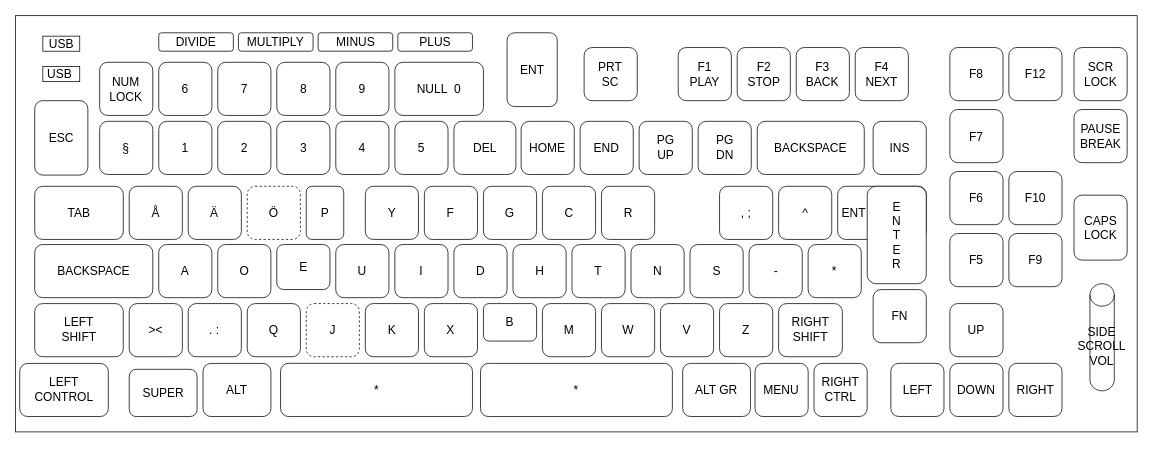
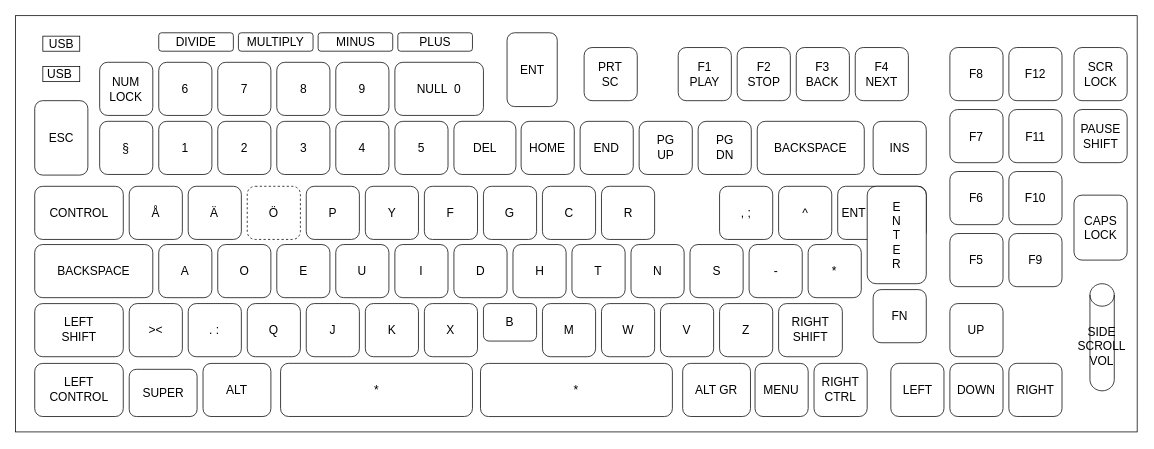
none -> (1036, 136)
(1101, 136) -> (1101, 136)
(79, 213) -> (79, 213)
(325, 213) -> (333, 213)
(303, 267) -> (303, 271)
(333, 330) -> (333, 330)
(64, 390) -> (79, 390)
